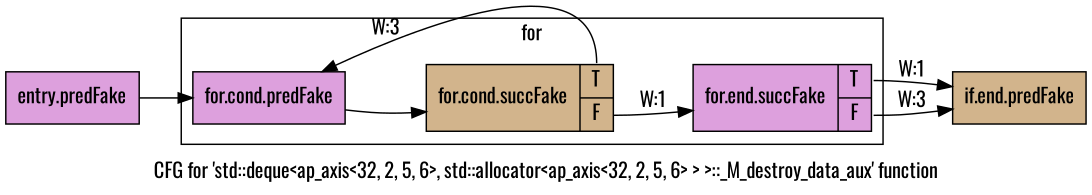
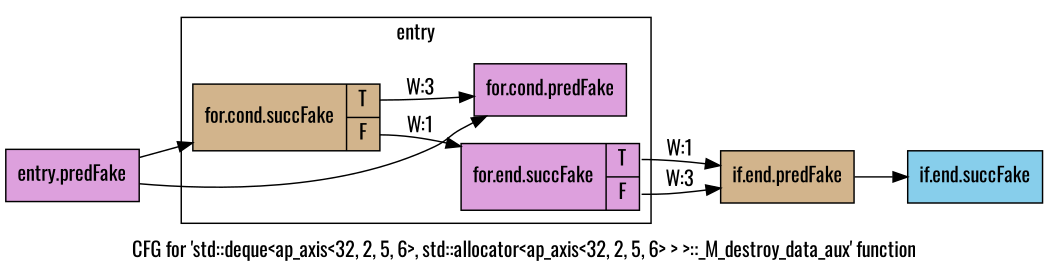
(532, 35) -> (416, 34)
(378, 113) -> (159, 152)
none -> (975, 177)
